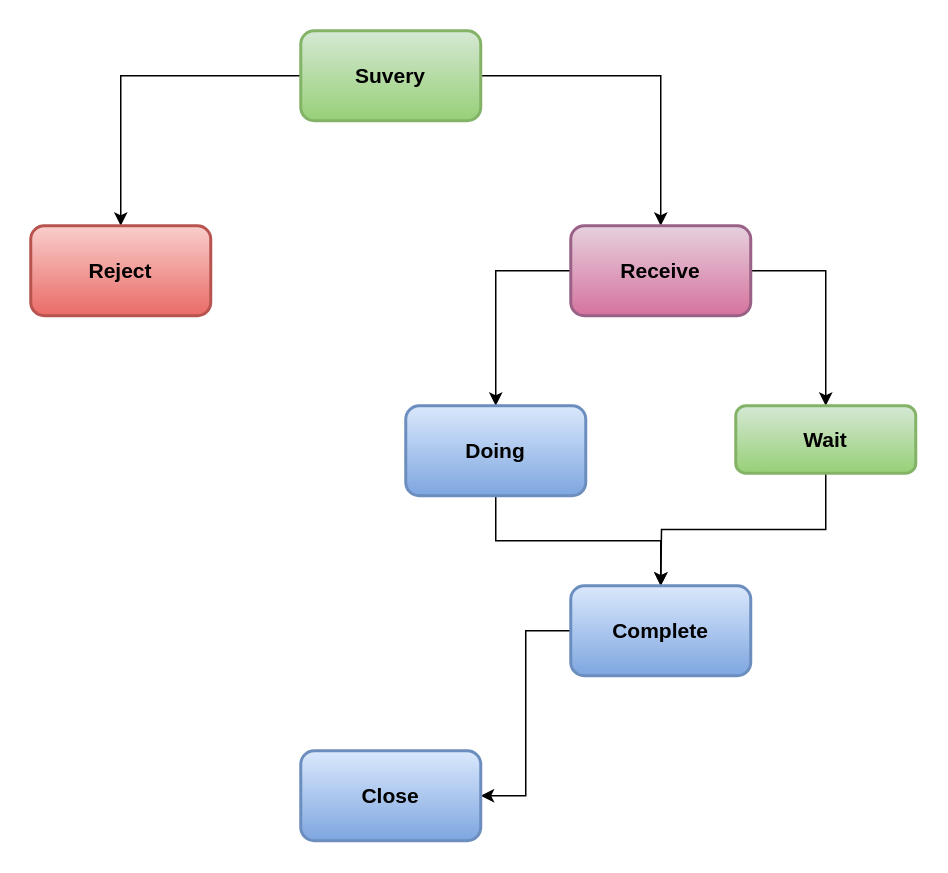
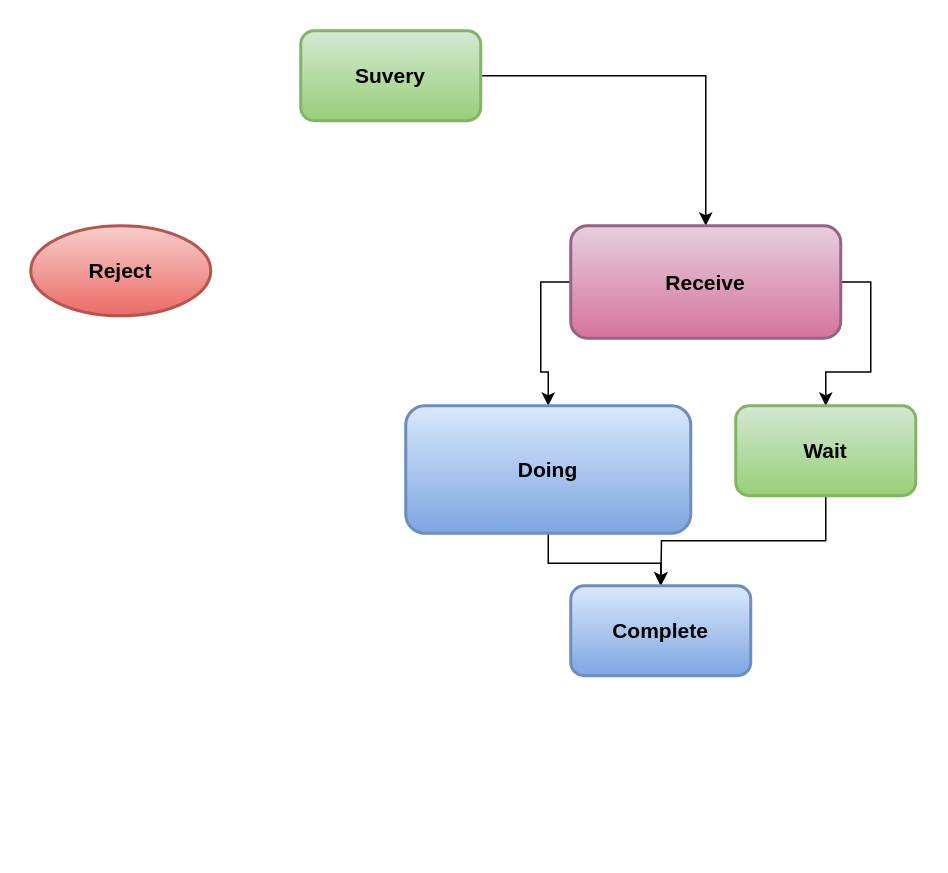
(141, 76) -> none
(121, 271) -> (121, 271)
(661, 271) -> (706, 282)
(826, 440) -> (826, 451)
(496, 451) -> (548, 470)
(526, 709) -> none
(391, 796) -> none
